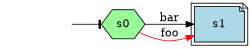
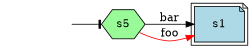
(123, 24) -> (123, 24)
